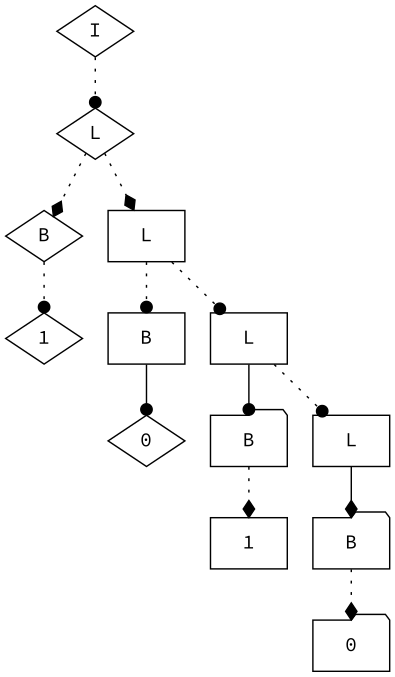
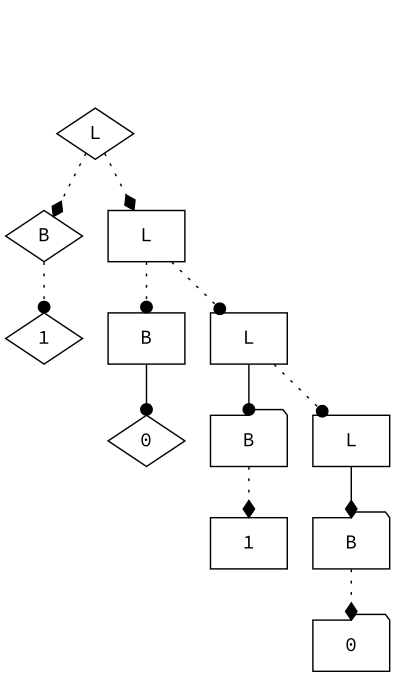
(95, 31) -> none
